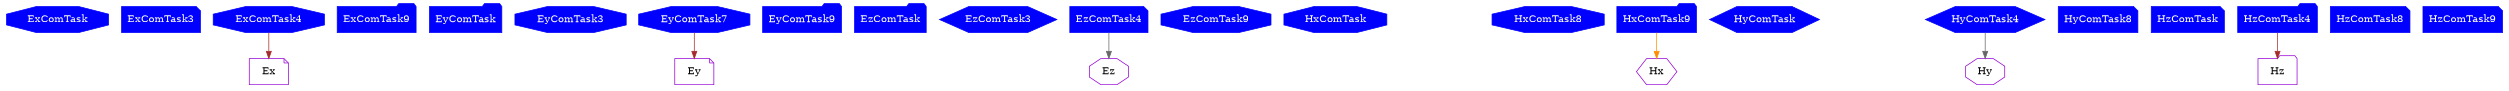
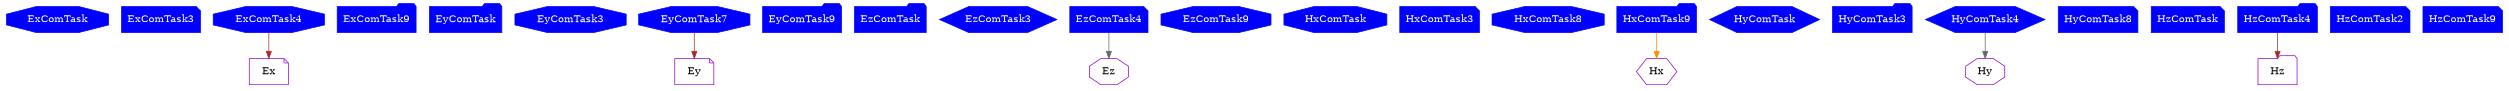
none -> (1440, 20)
none -> (1872, 20)
(2370, 20) -> (2370, 20)
